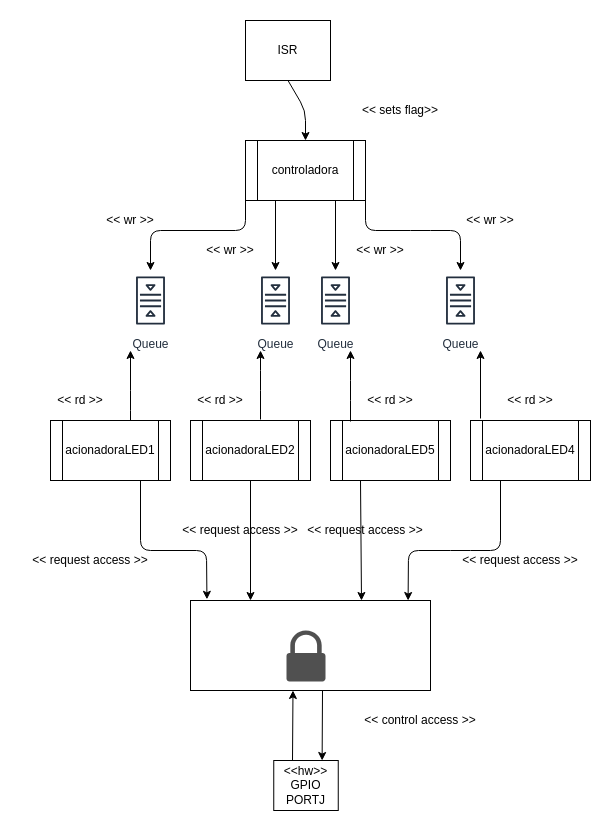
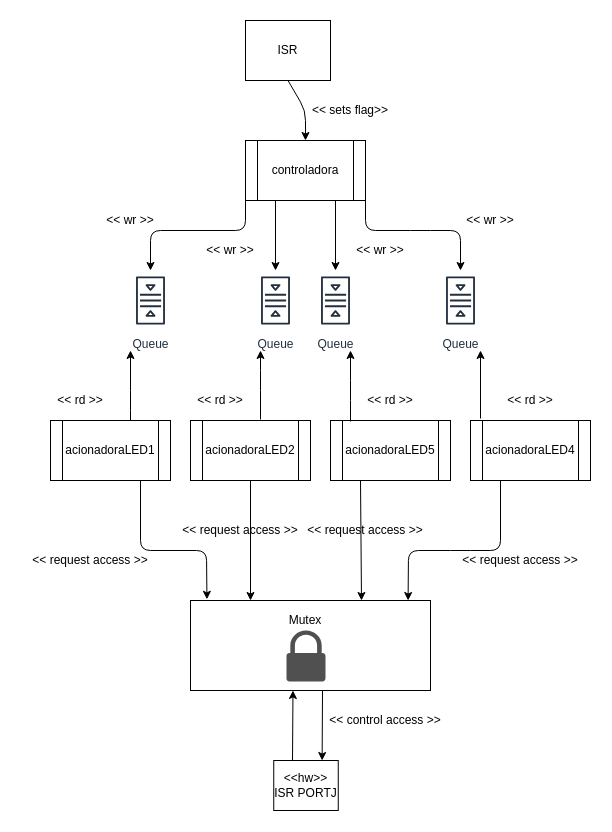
(401, 111) -> (351, 111)
none -> (306, 621)
(421, 721) -> (386, 721)
(306, 786) -> (306, 786)
